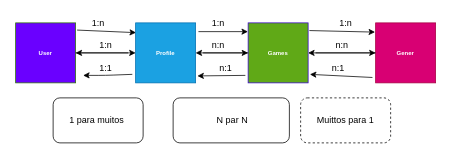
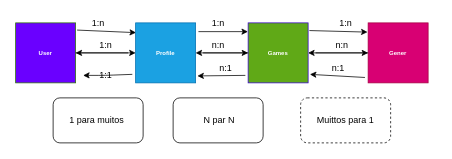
(405, 53) -> (398, 53)
(105, 68) -> (105, 75)
(231, 120) -> (218, 120)
